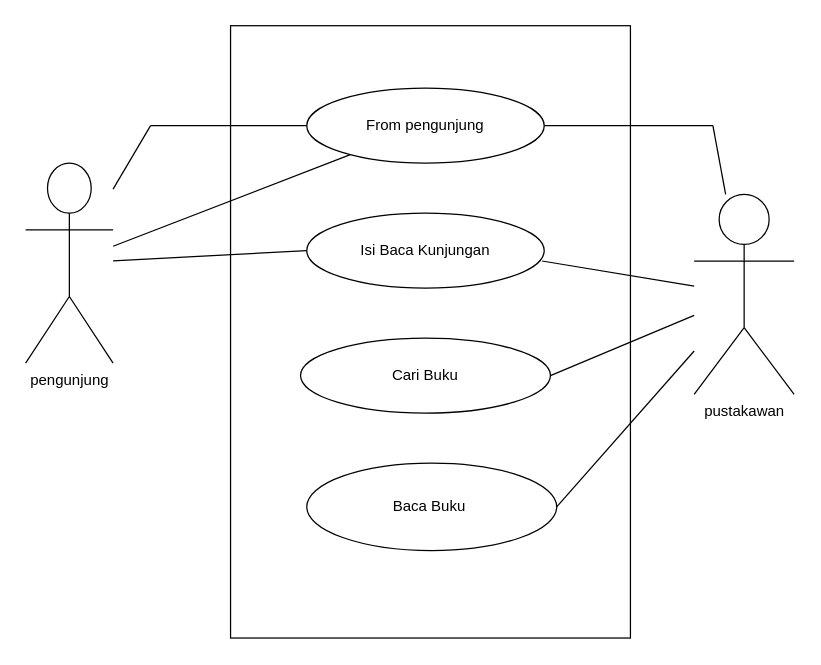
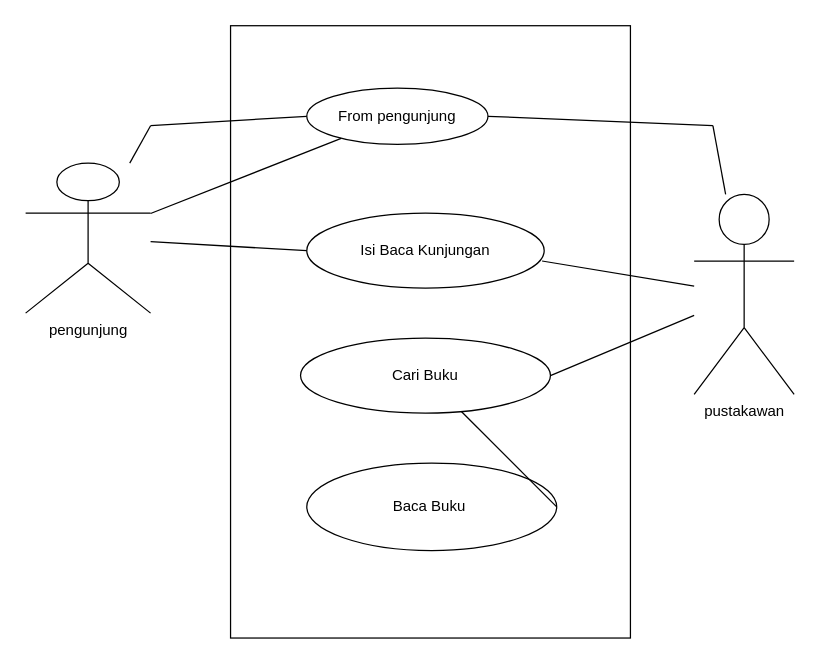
(426, 126) -> (398, 116)
(69, 263) -> (88, 238)
(625, 429) -> (509, 459)
